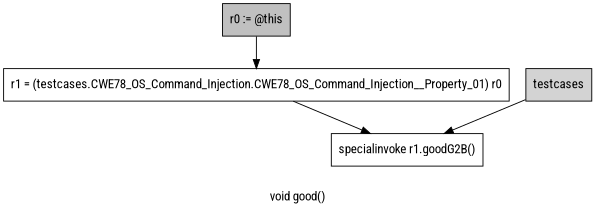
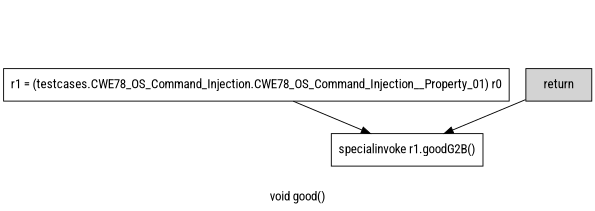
(256, 20) -> none
(559, 85) -> (559, 85)
